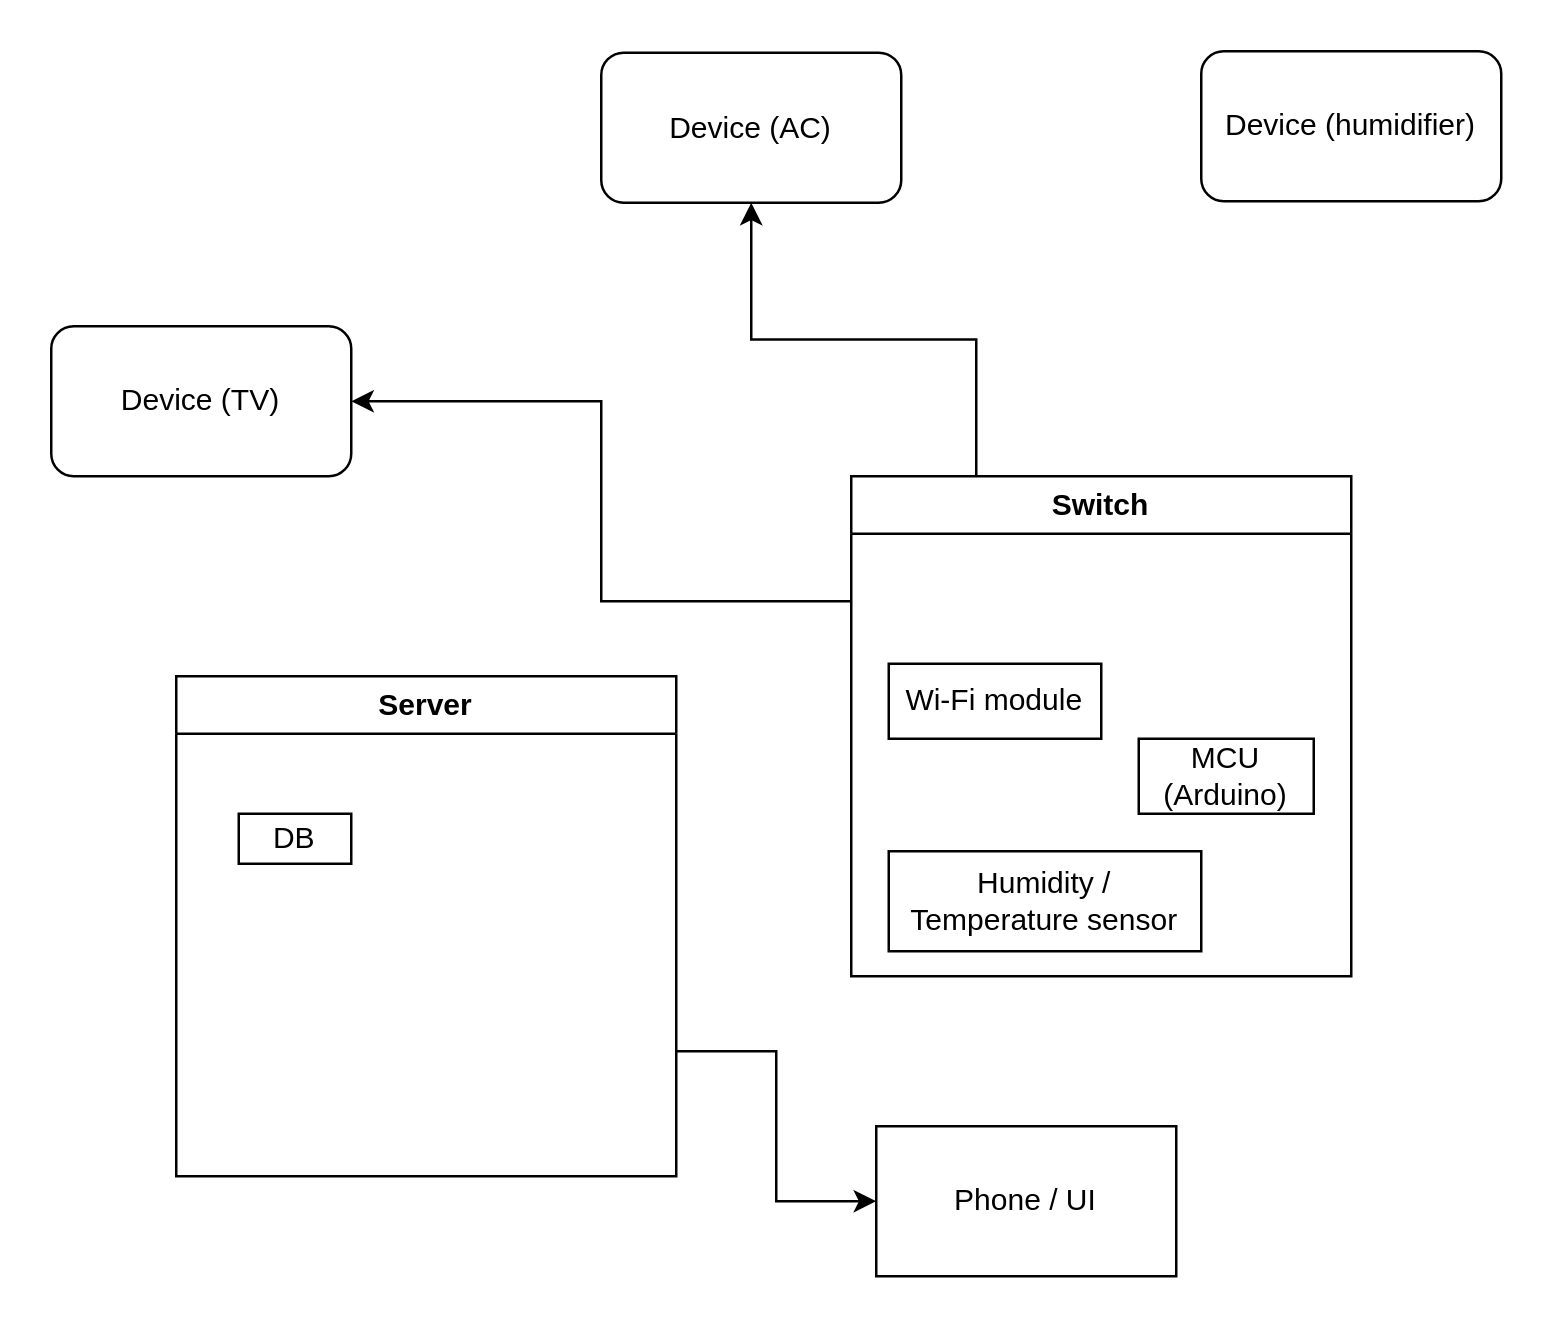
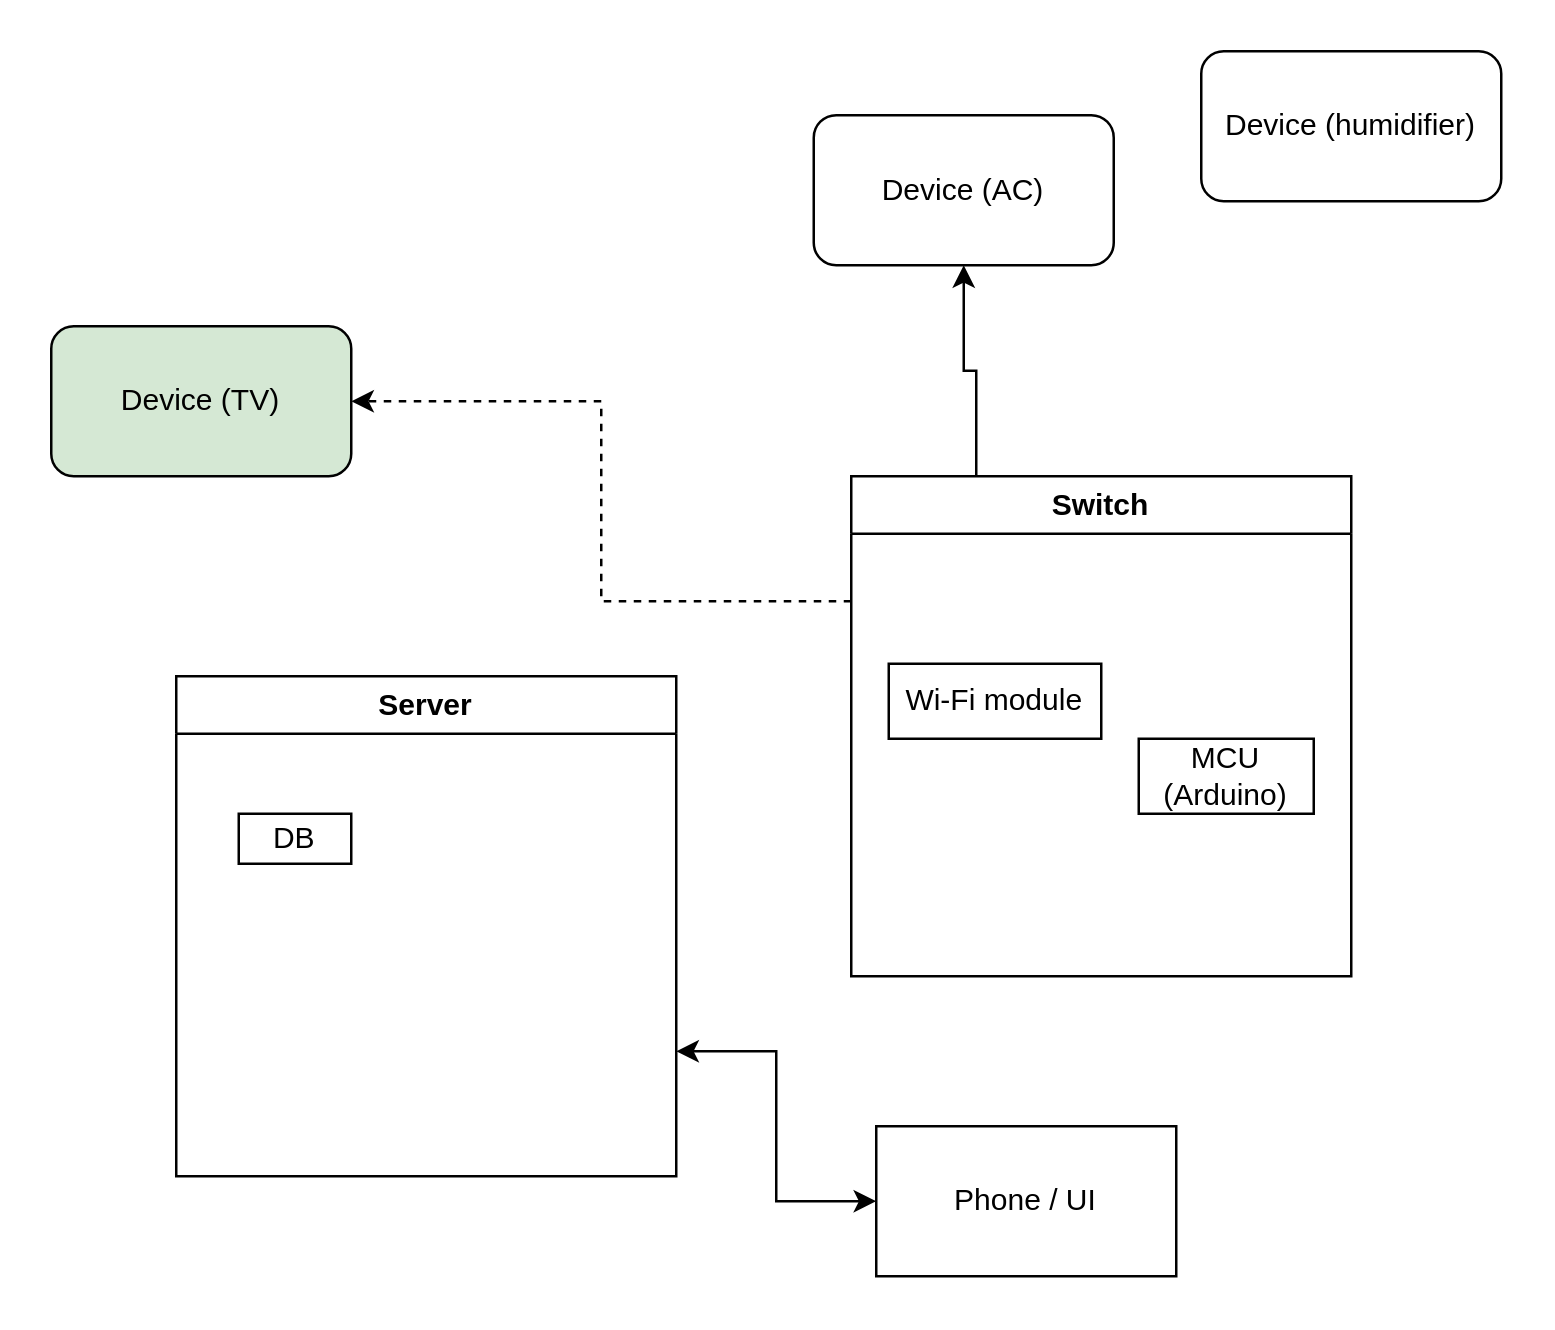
(751, 128) -> (964, 190)
(201, 401) -> (201, 401)
(601, 510) -> (601, 510)
(1045, 901) -> none
(688, 1051) -> (694, 1051)
